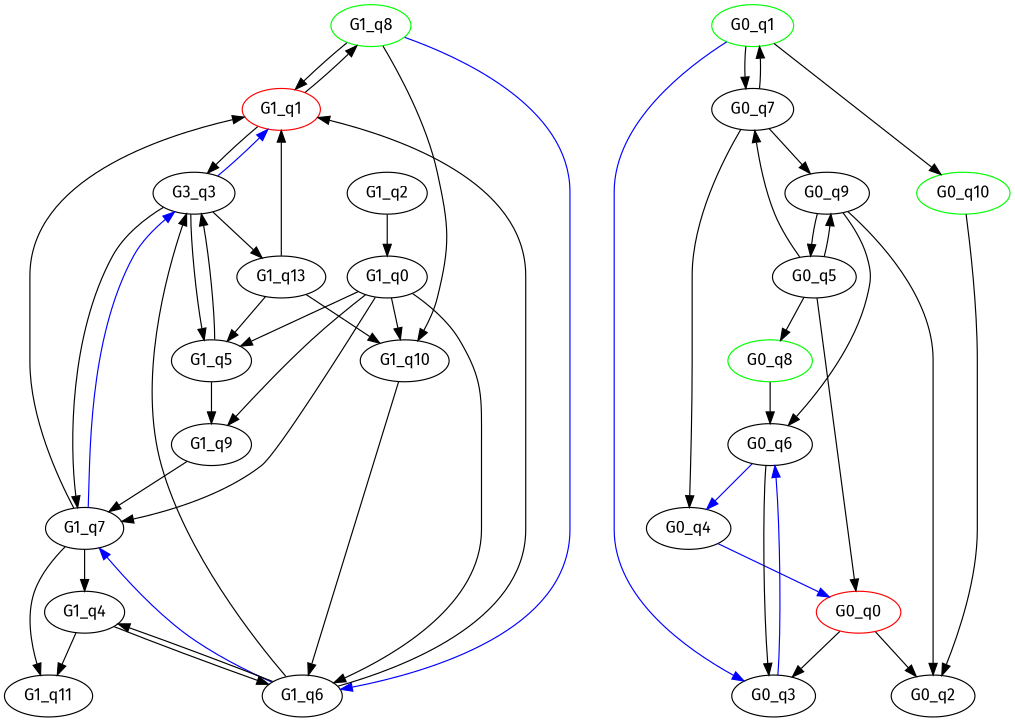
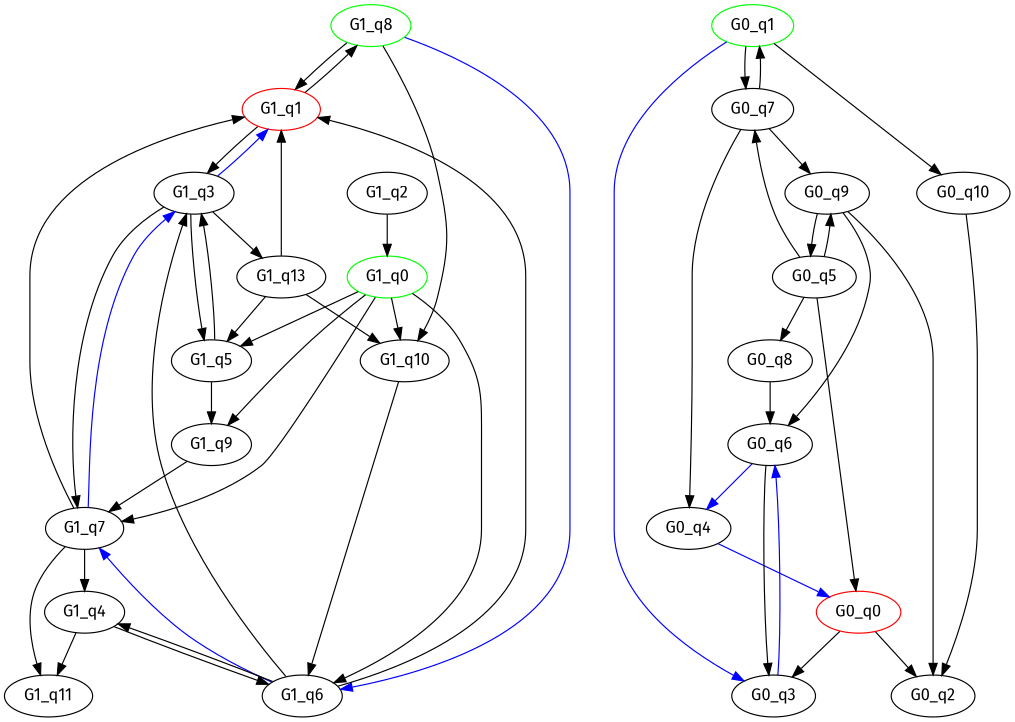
(194, 193) -> (194, 193)
(963, 193) -> (963, 193)
(387, 277) -> (387, 277)
(770, 361) -> (770, 361)
